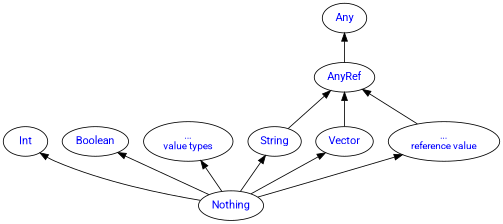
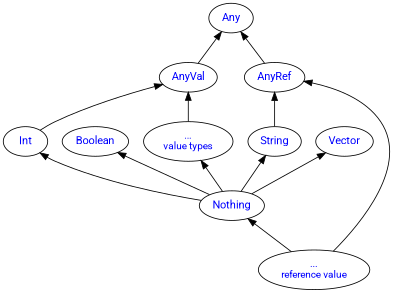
none -> (188, 77)
(345, 114) -> none
(326, 177) -> (273, 238)
